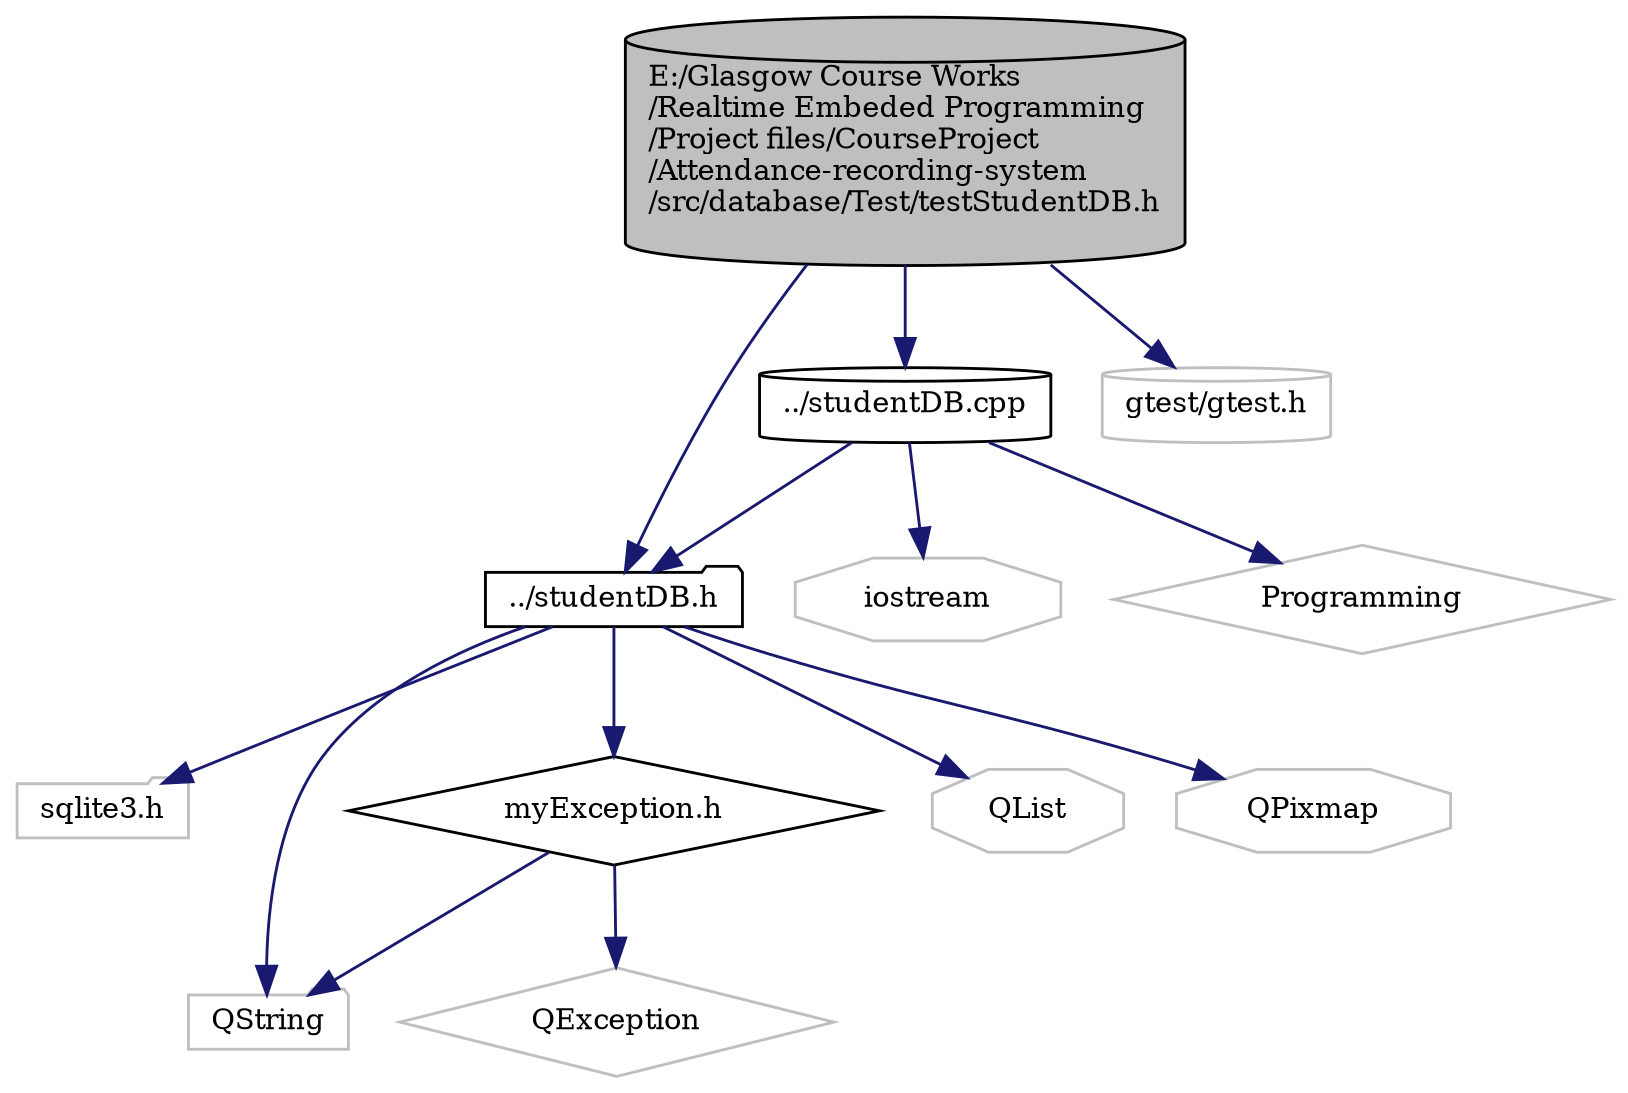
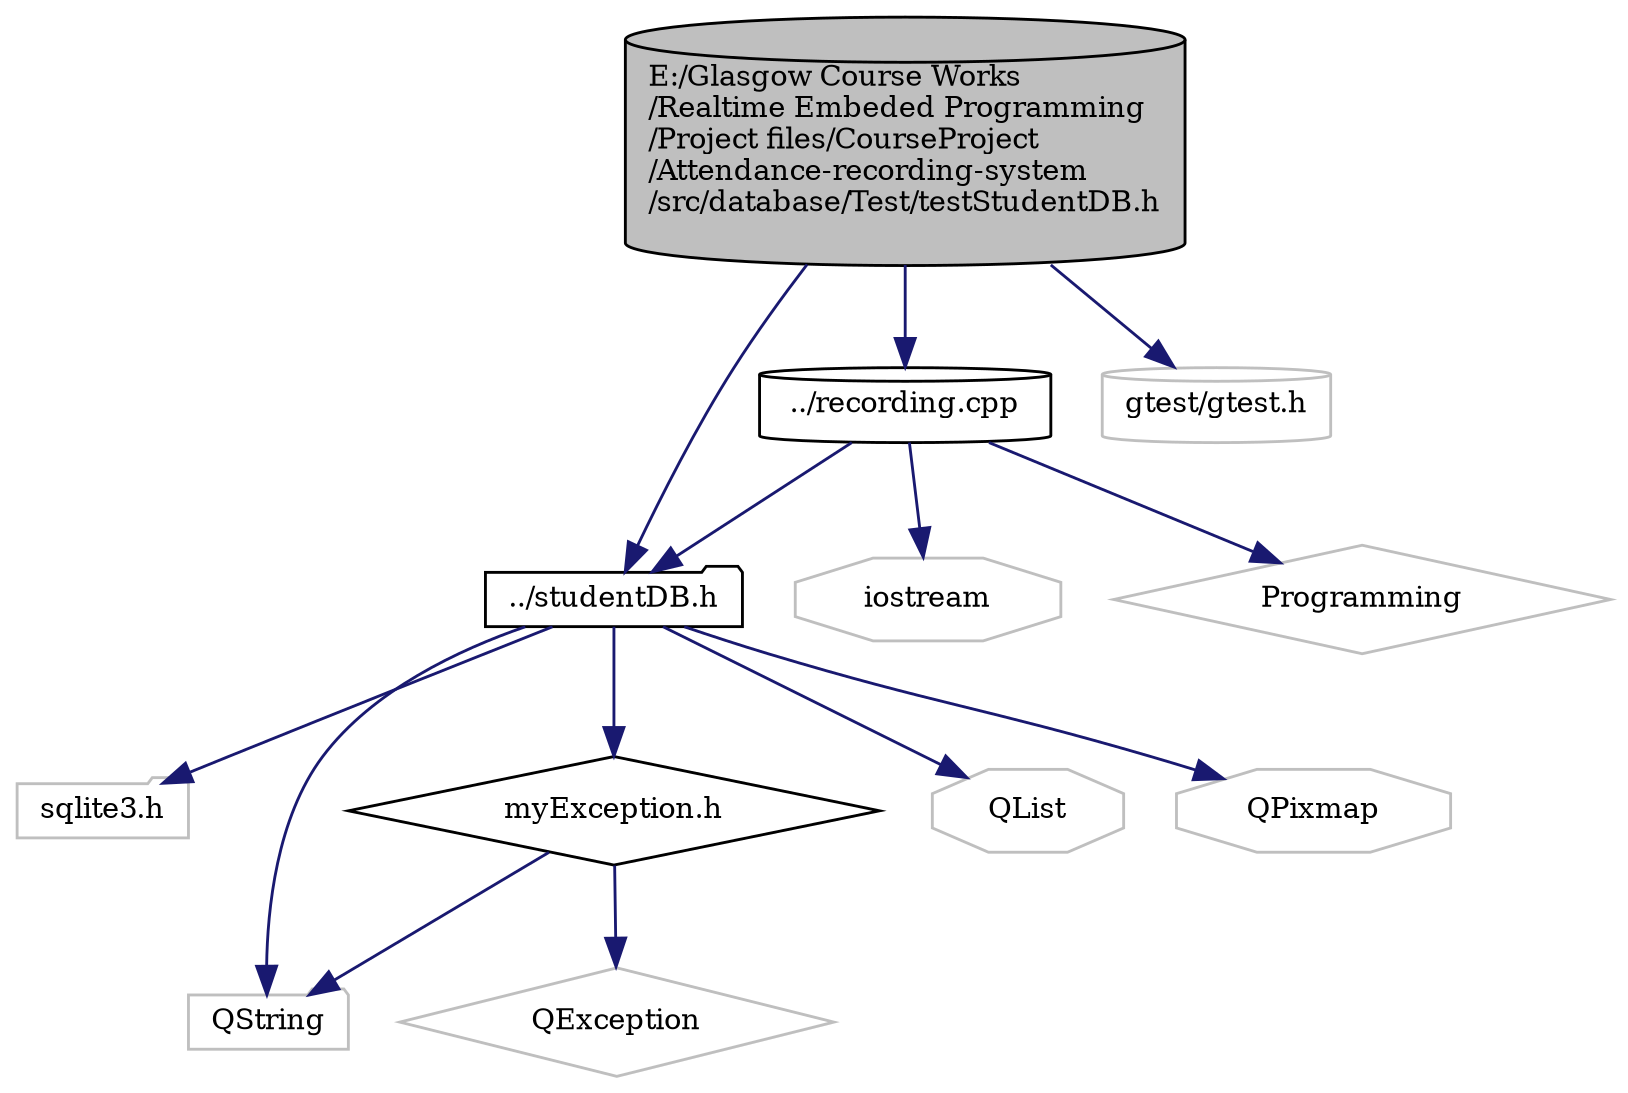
(905, 405) -> (905, 405)
